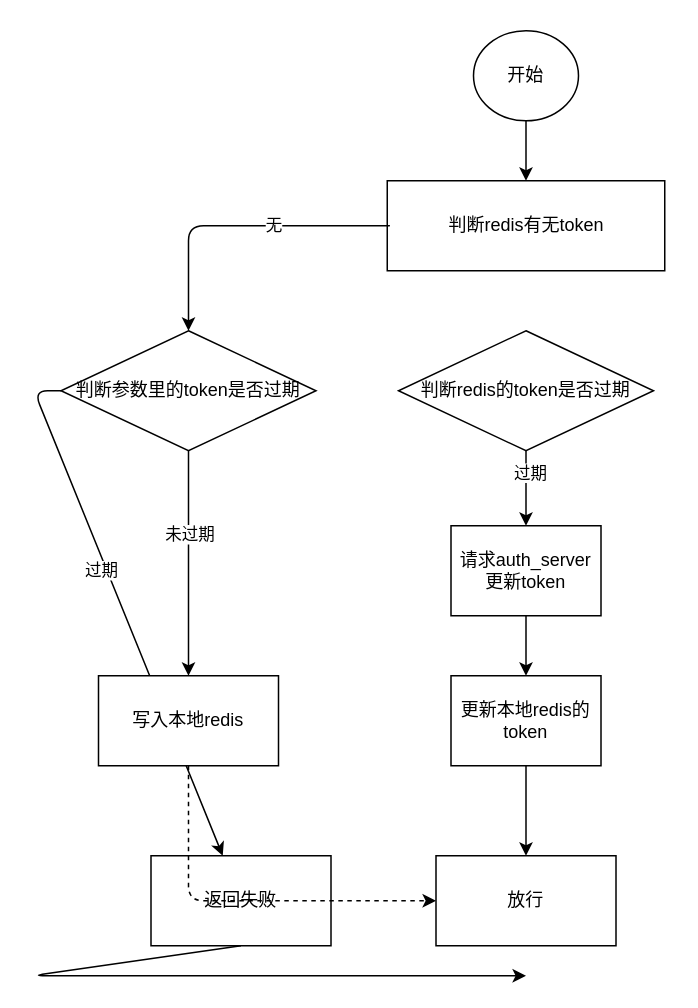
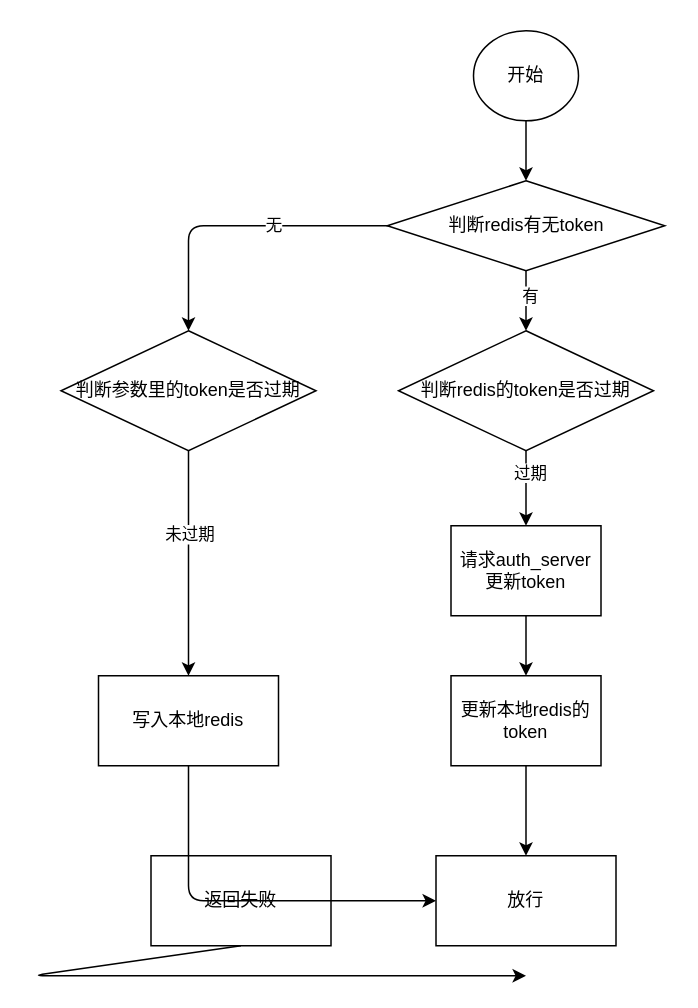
(526, 226) -> (526, 226)
none -> (526, 296)
(89, 527) -> none
(249, 901) -> (249, 901)
